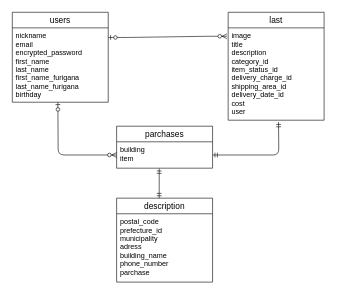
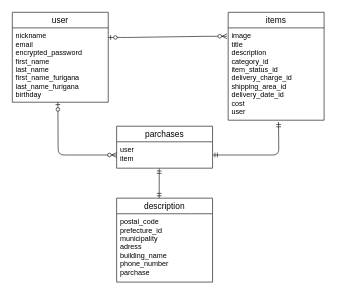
(60, 21) -> (60, 21)
(276, 21) -> (276, 21)
(133, 150) -> (128, 150)
